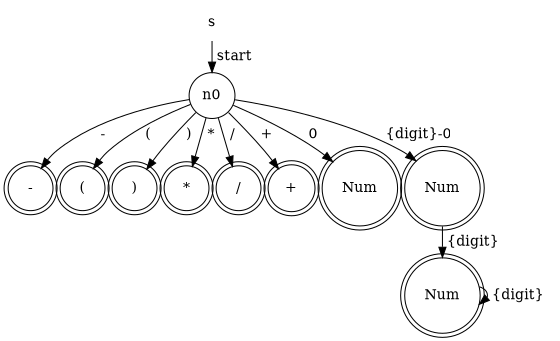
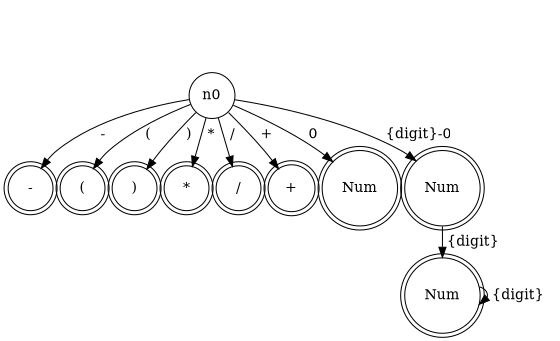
(212, 22) -> none
